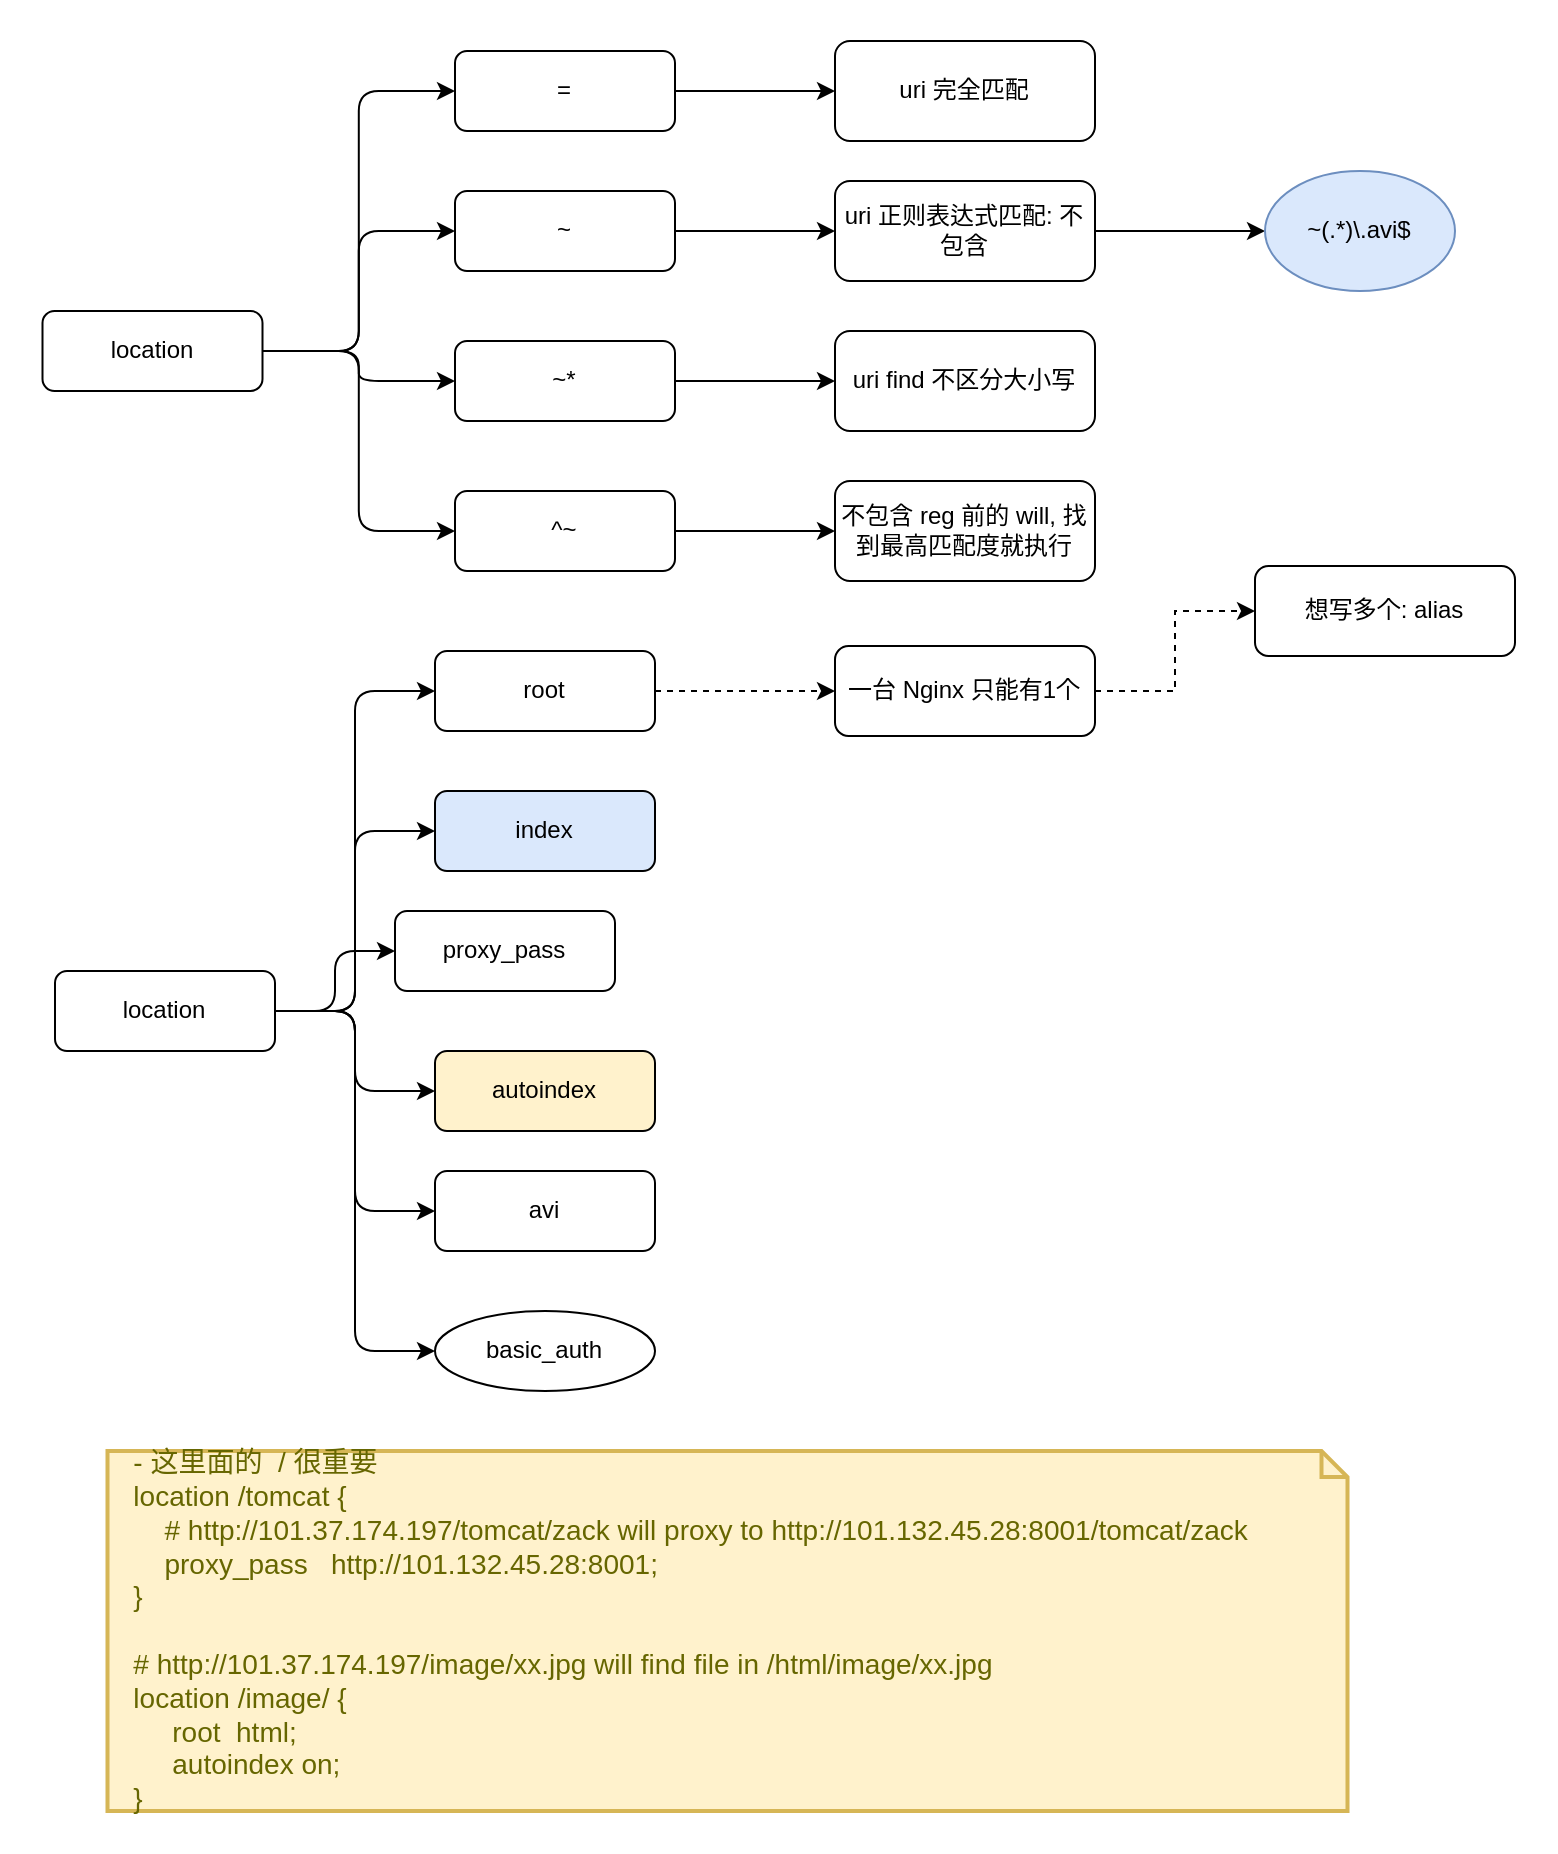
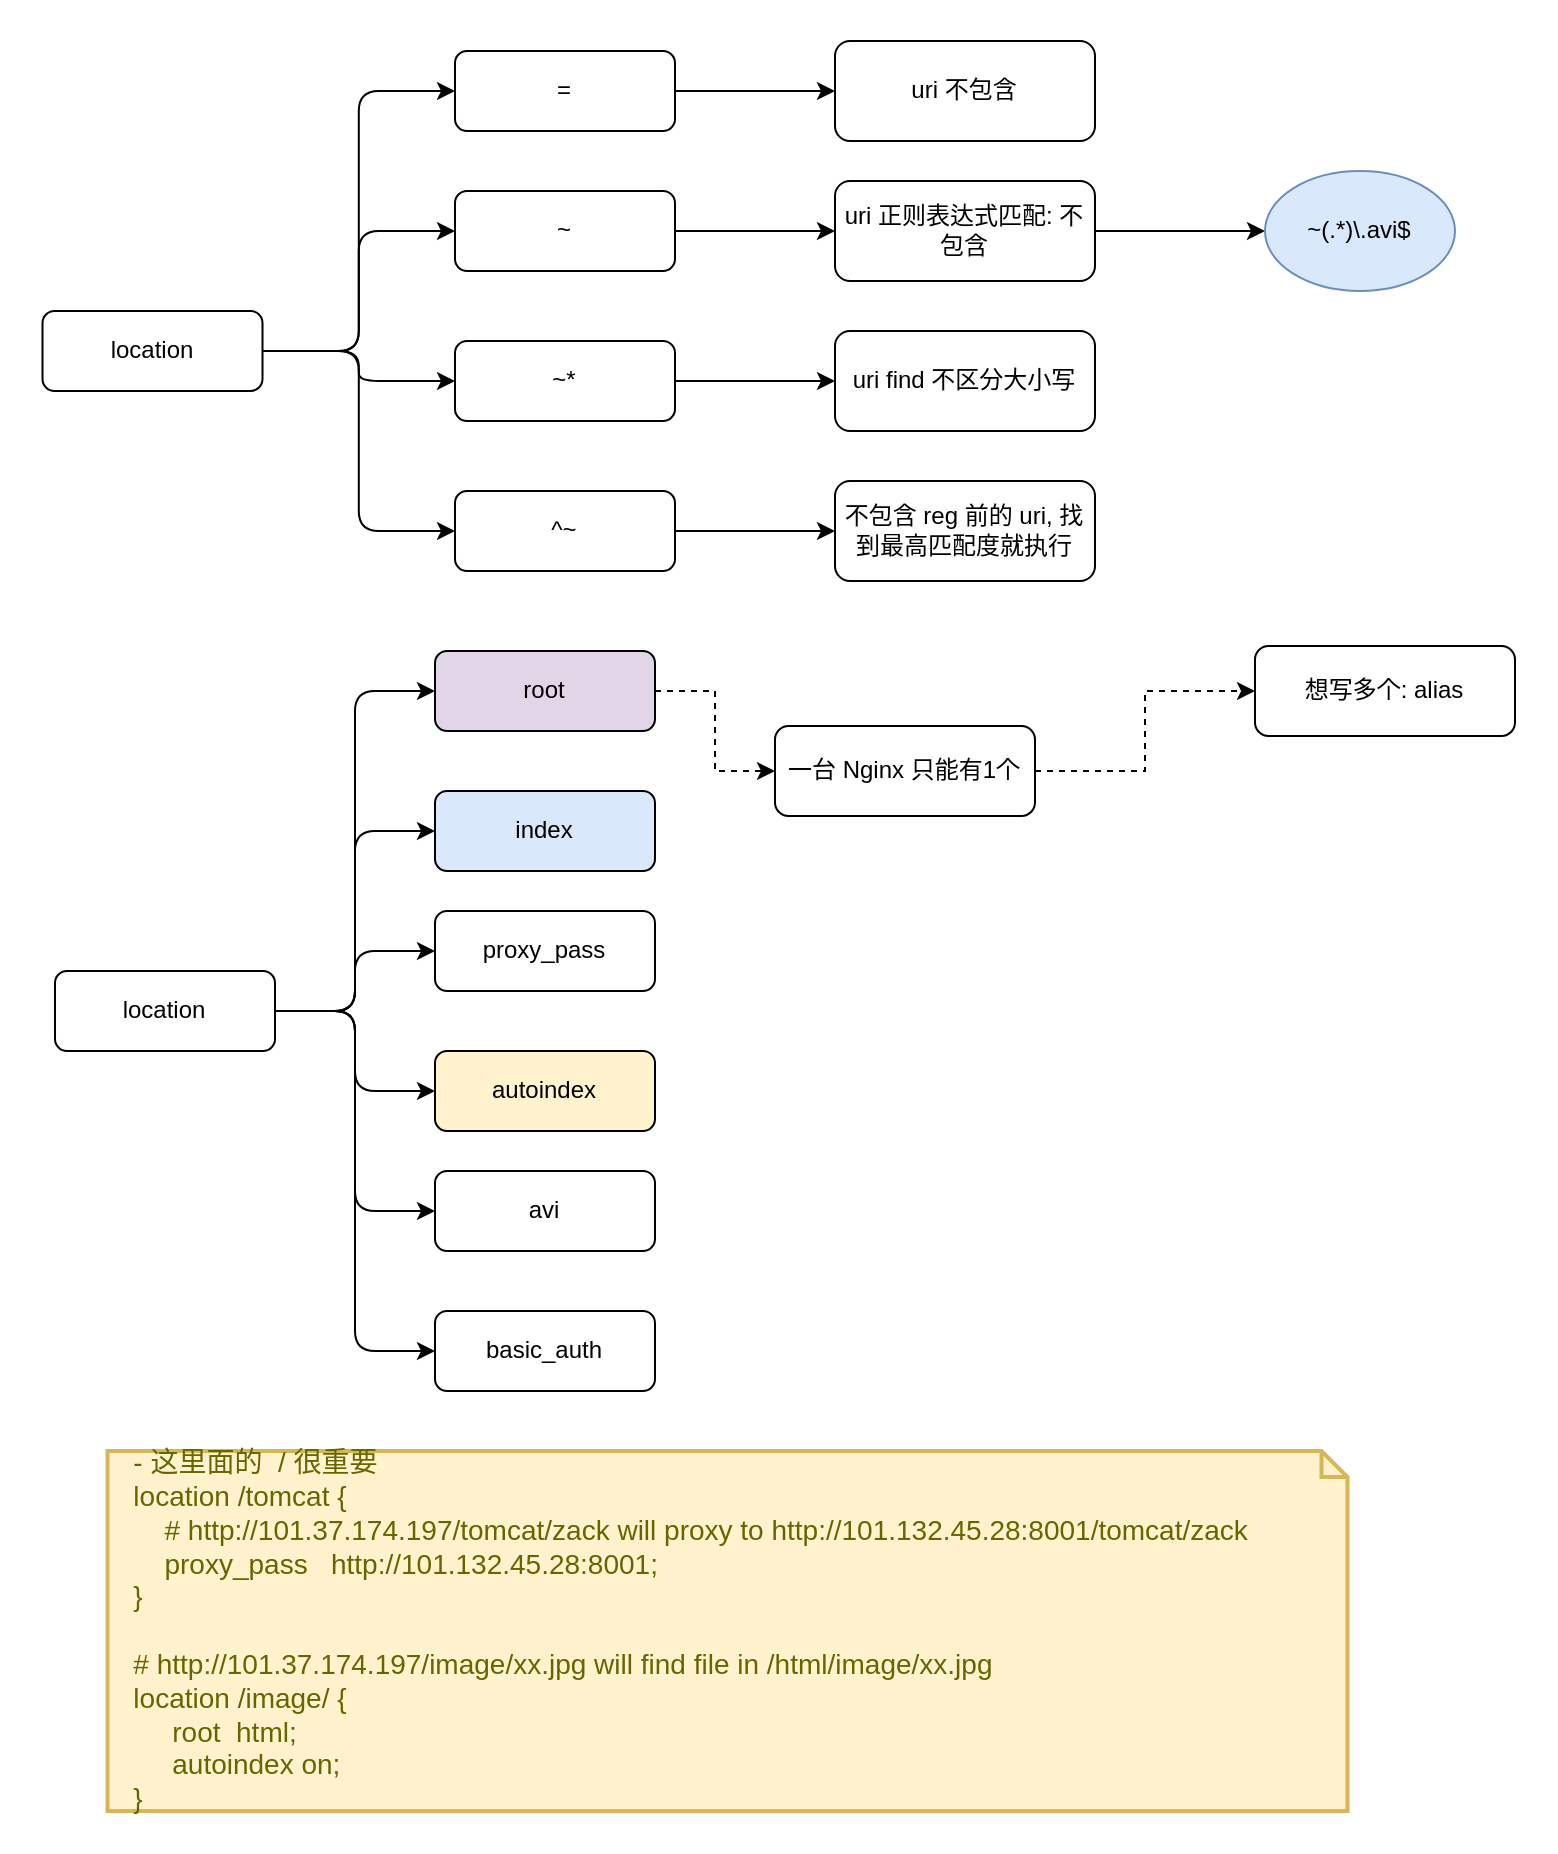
(965, 91) -> (965, 91)
(965, 531) -> (965, 531)
(1385, 611) -> (1385, 691)
(545, 691) -> (545, 691)
(965, 691) -> (905, 771)
(505, 951) -> (545, 951)
(545, 1351) -> (545, 1351)
